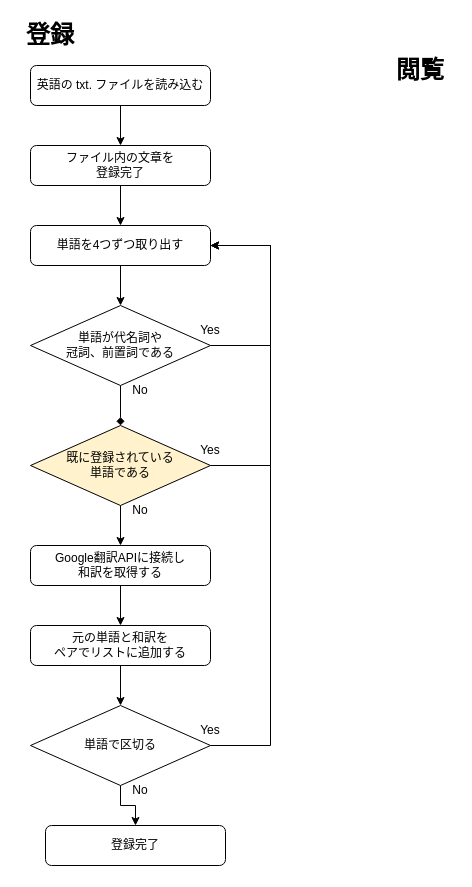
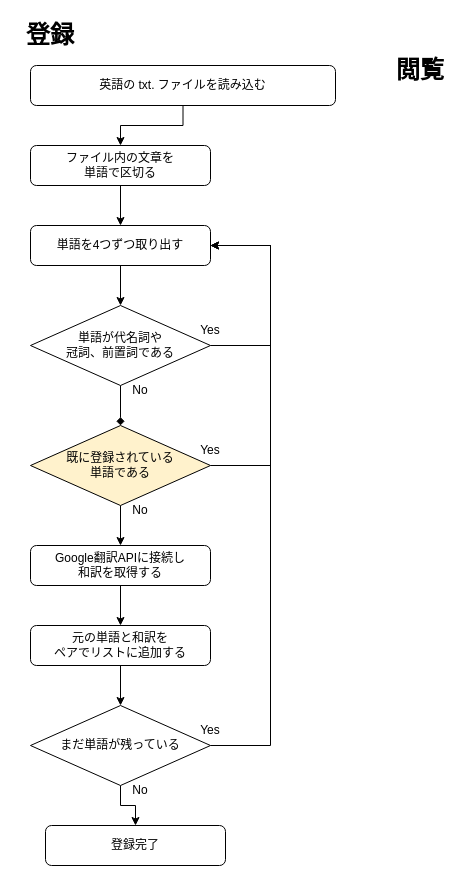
(121, 86) -> (183, 86)
(121, 166) -> (121, 166)
(121, 746) -> (121, 746)
